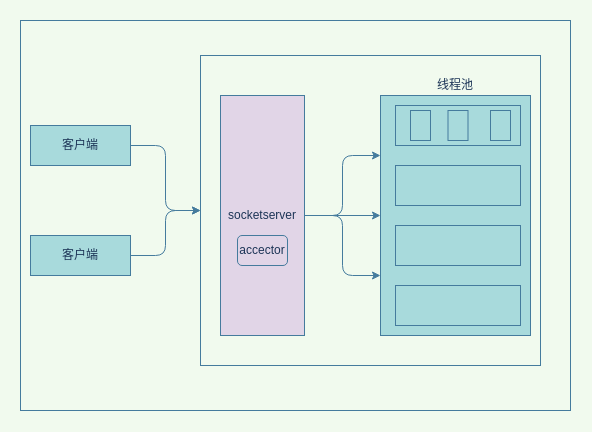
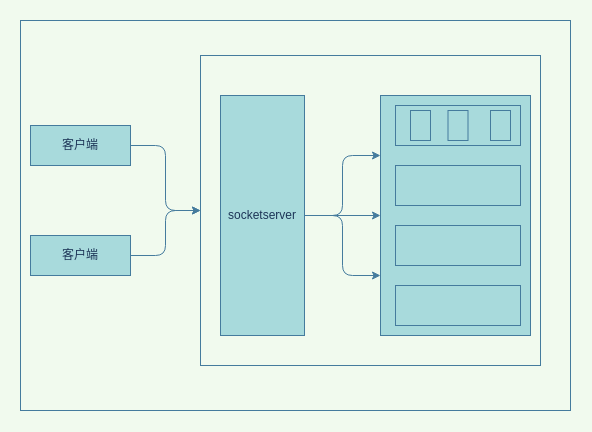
(456, 86) -> none
(263, 216) -> (263, 216)
(263, 251) -> none
